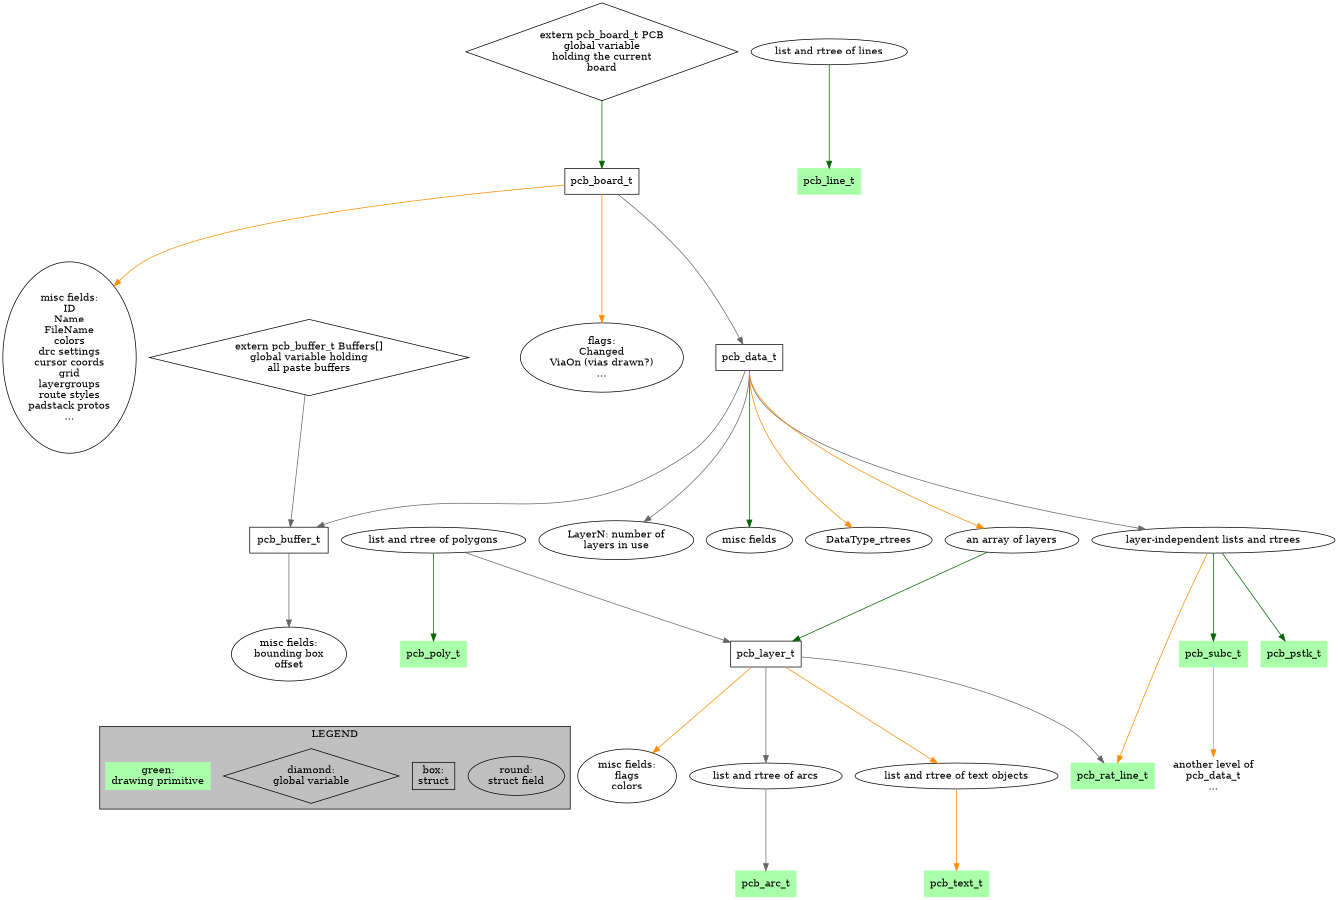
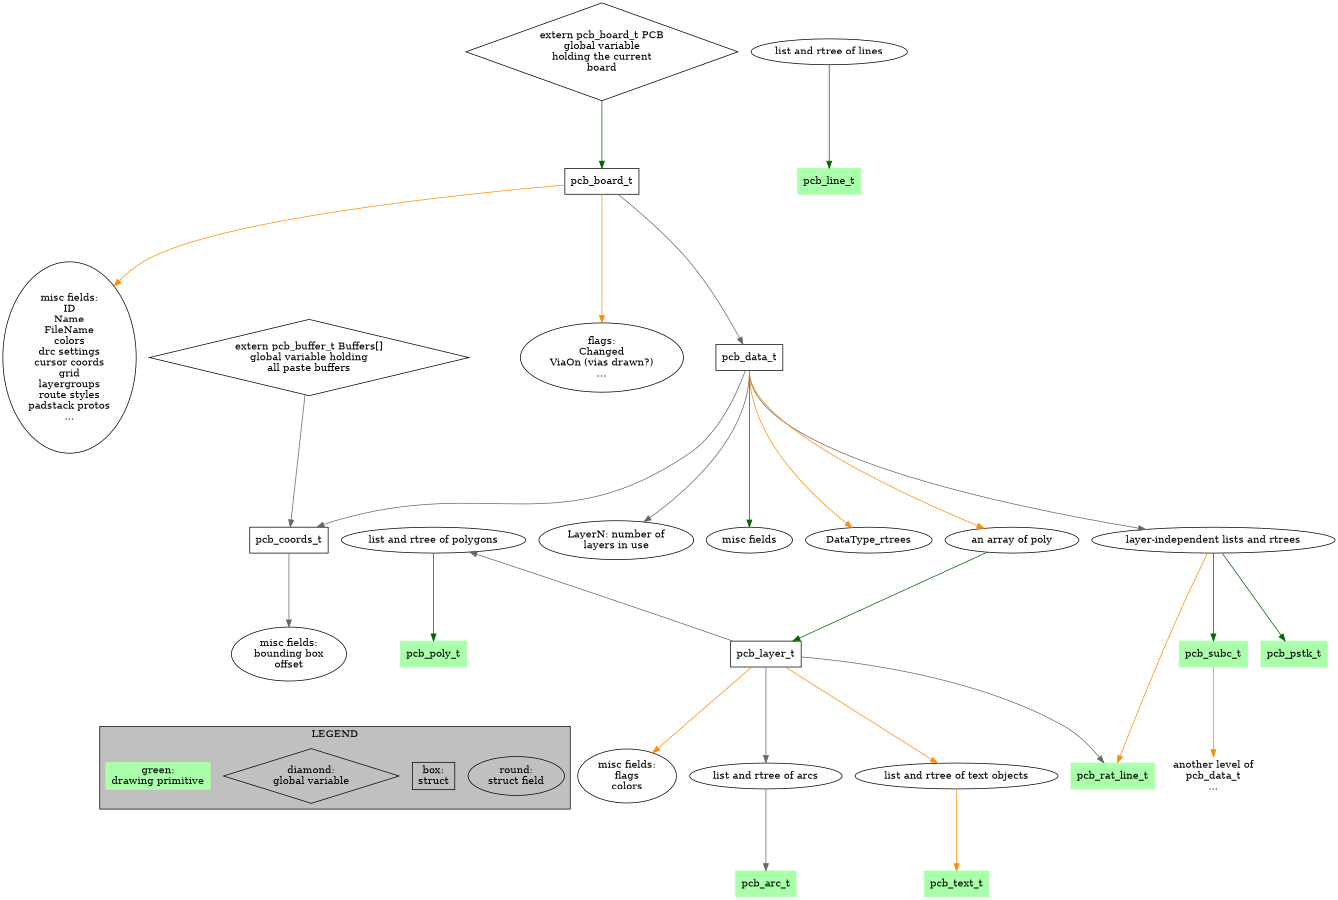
(289, 540) -> (289, 540)
(1012, 540) -> (1012, 540)
(594, 597) -> (605, 597)
